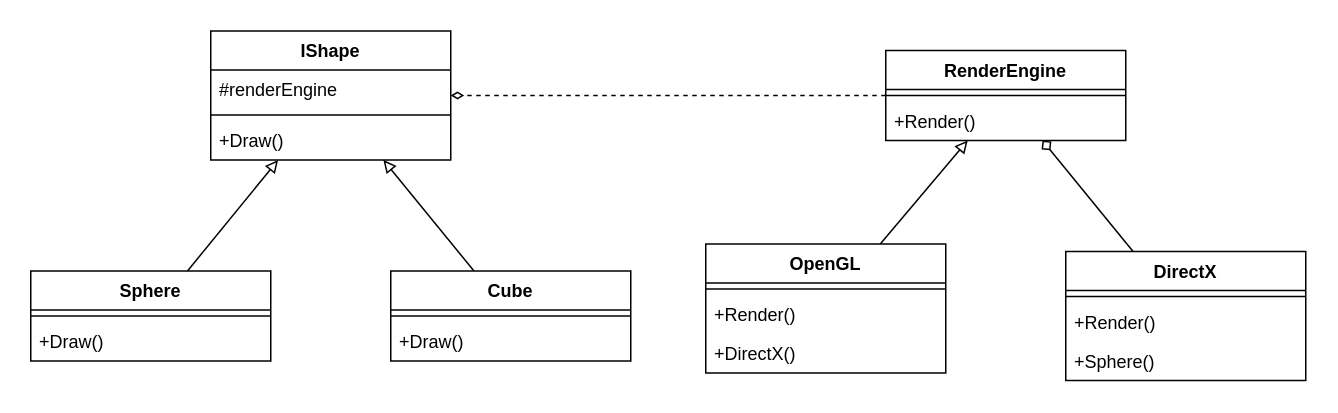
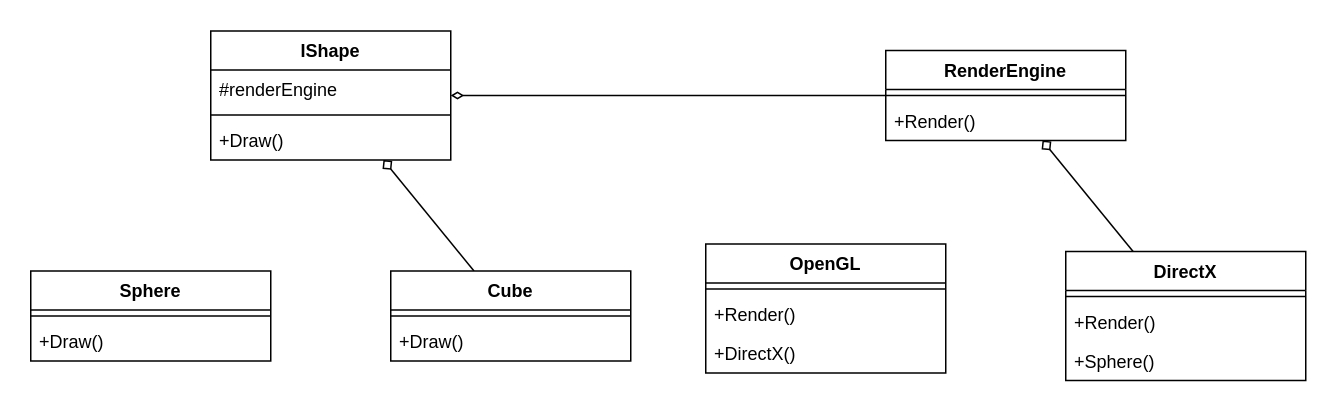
(673, 95) -> (673, 95)
(392, 170) -> (391, 169)
(920, 197) -> none
(229, 220) -> none
